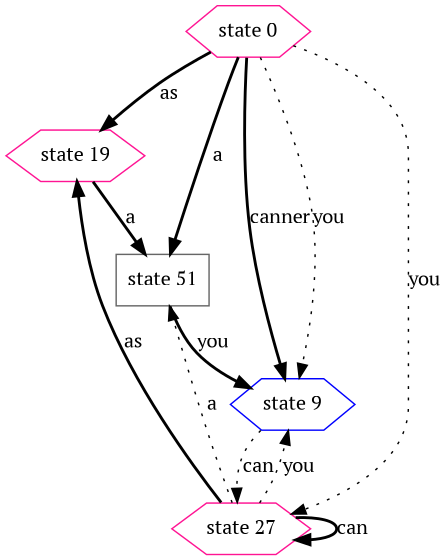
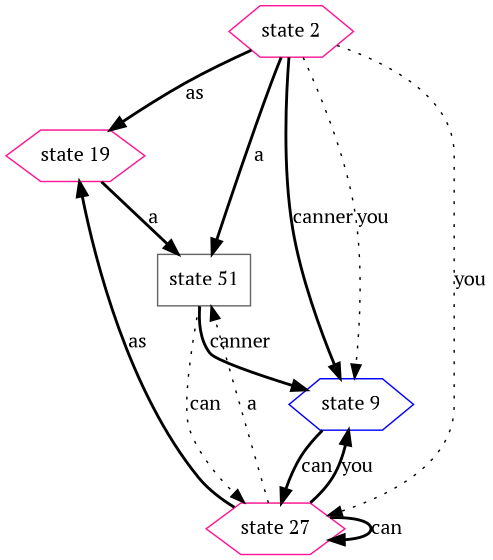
(248, 31) -> (291, 31)
(213, 342) -> (241, 342)
none -> (187, 407)
(242, 457) -> (300, 458)
(275, 475) -> (333, 477)
